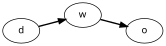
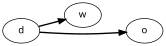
(110, 22) -> (79, 34)
